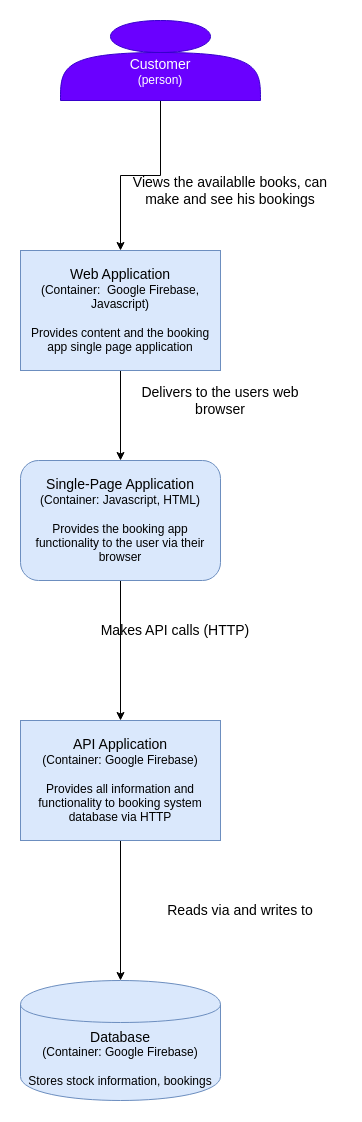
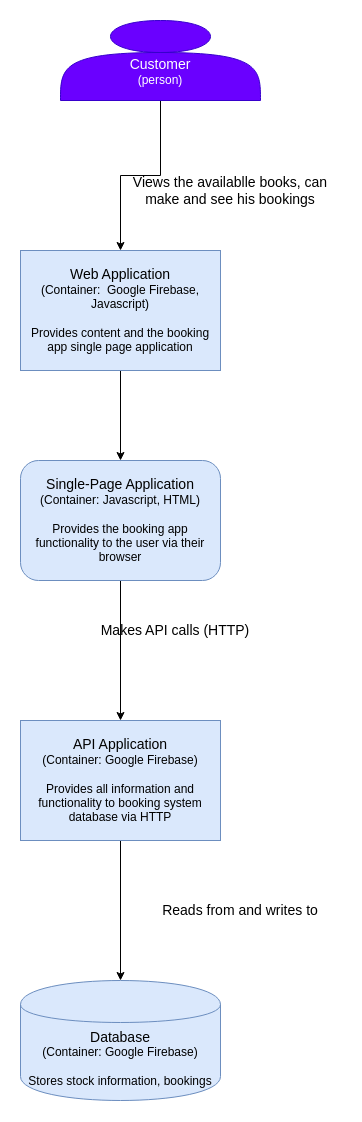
(221, 401) -> none
(241, 911) -> (241, 911)
